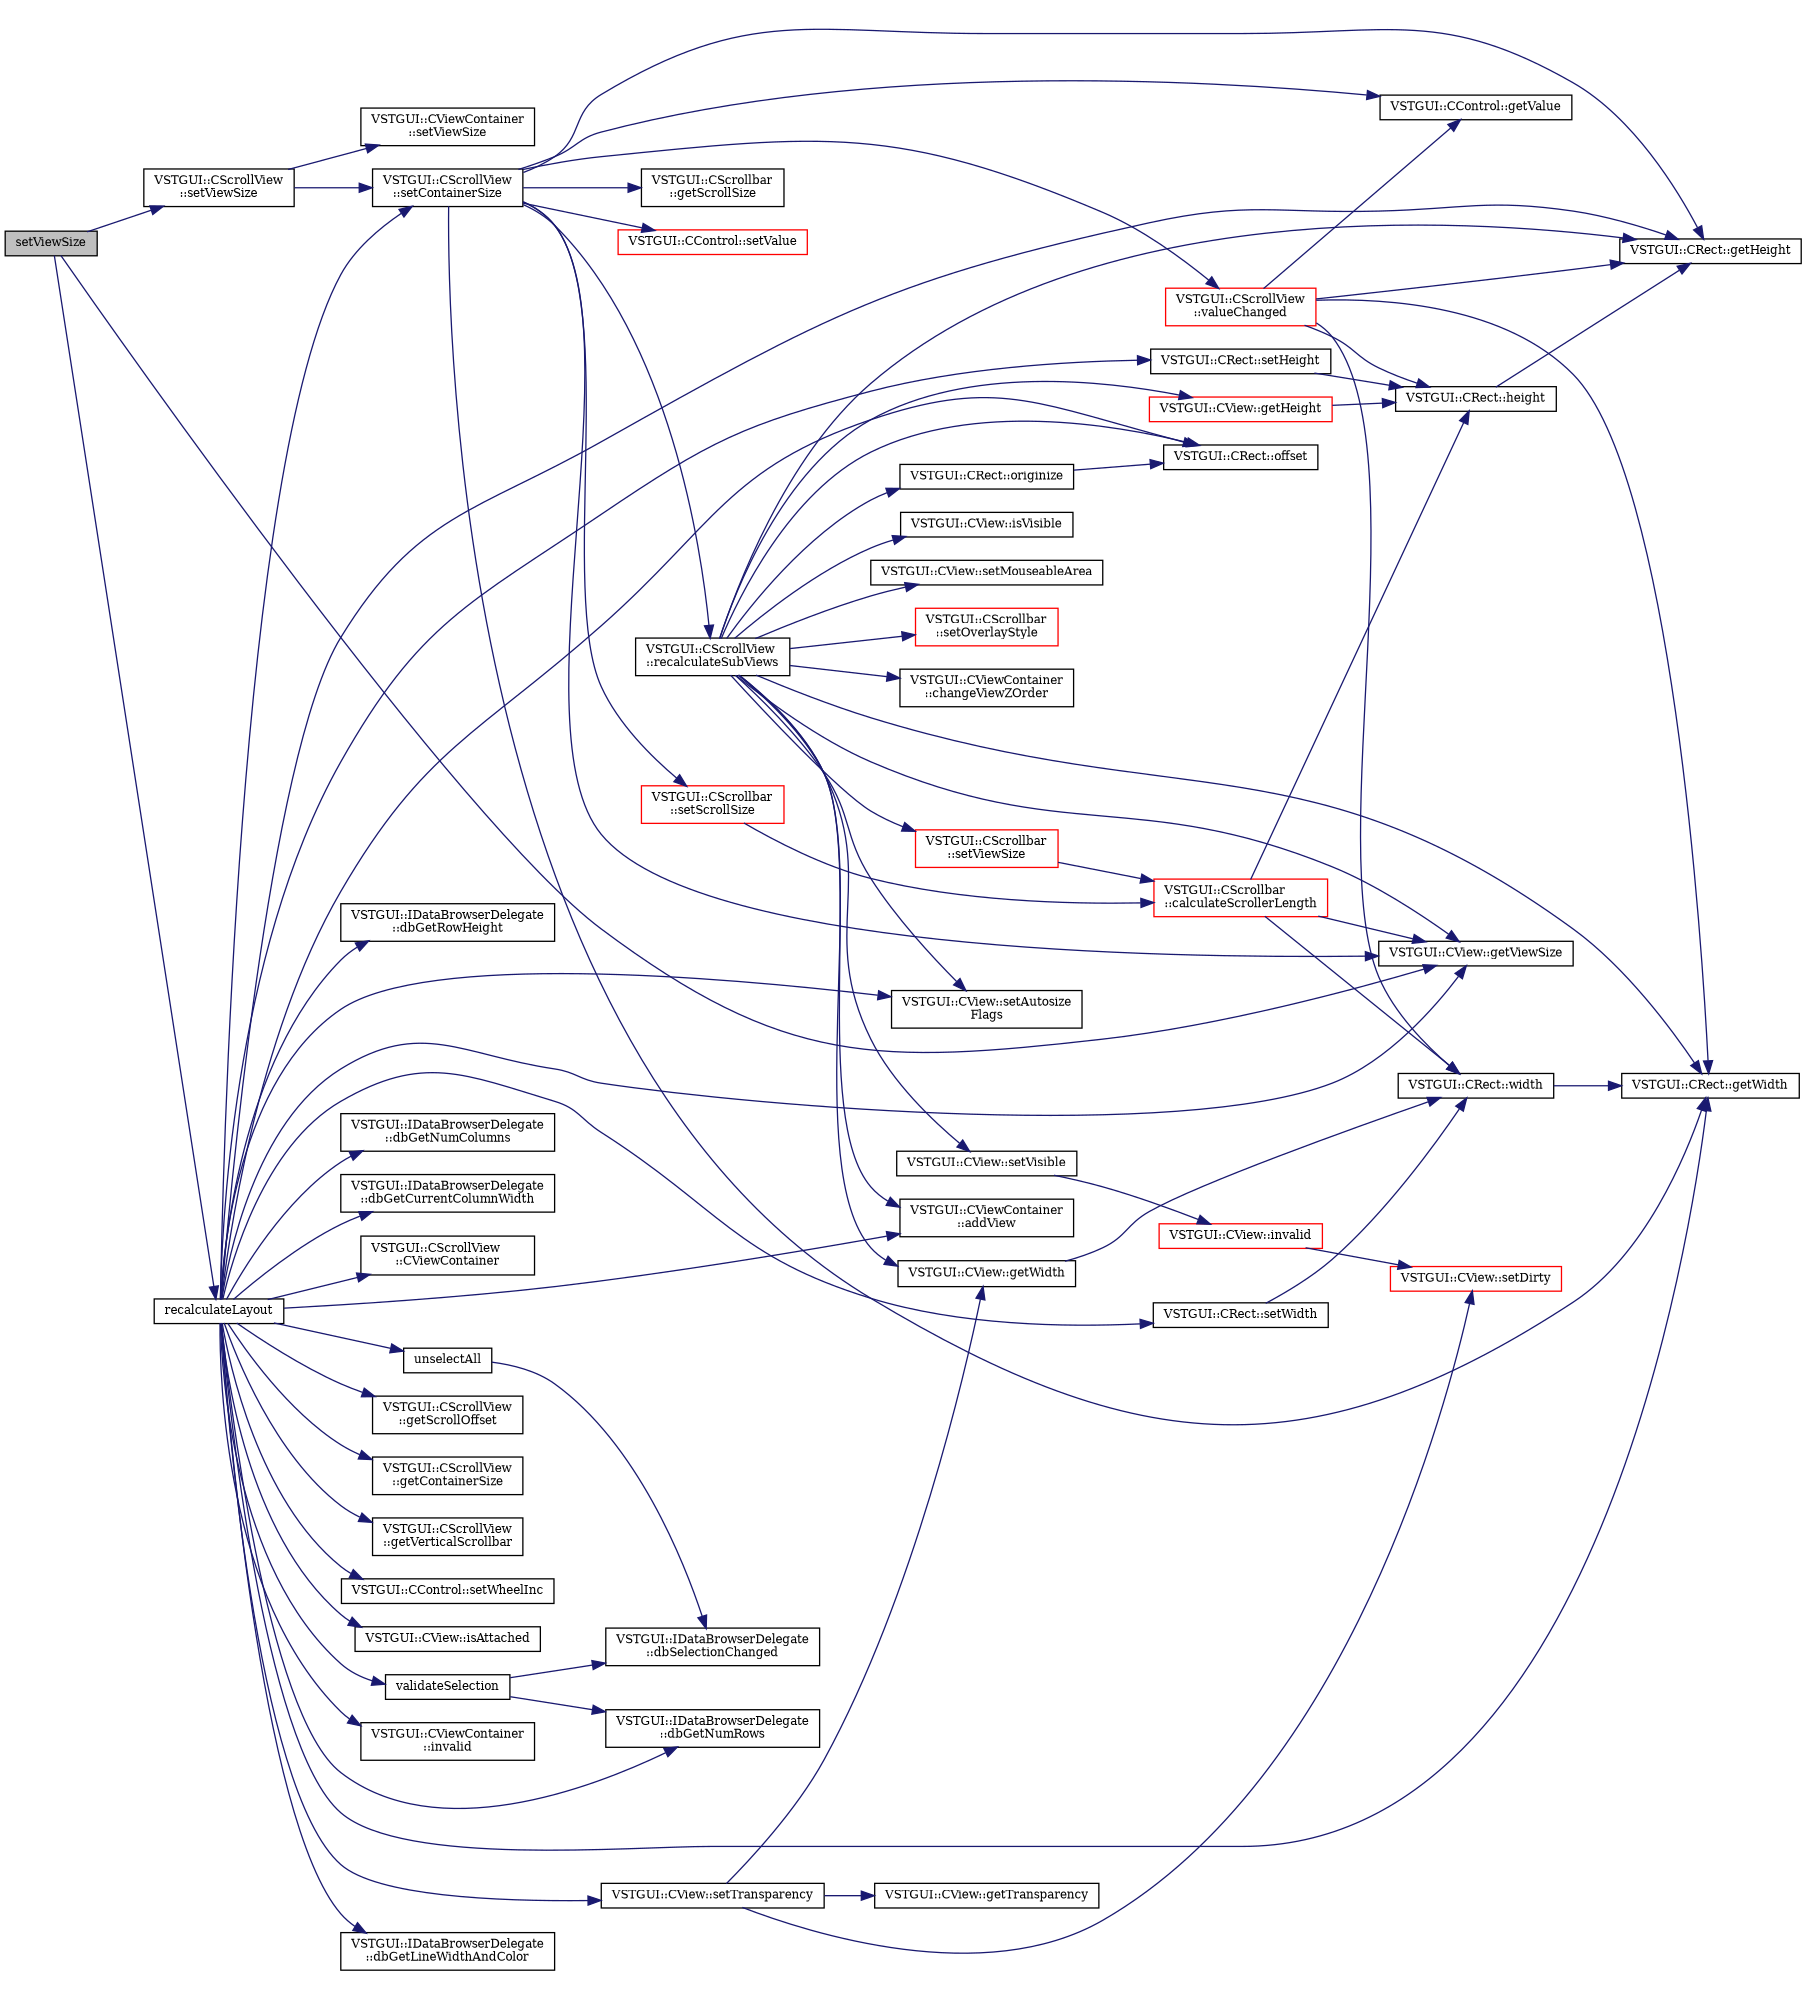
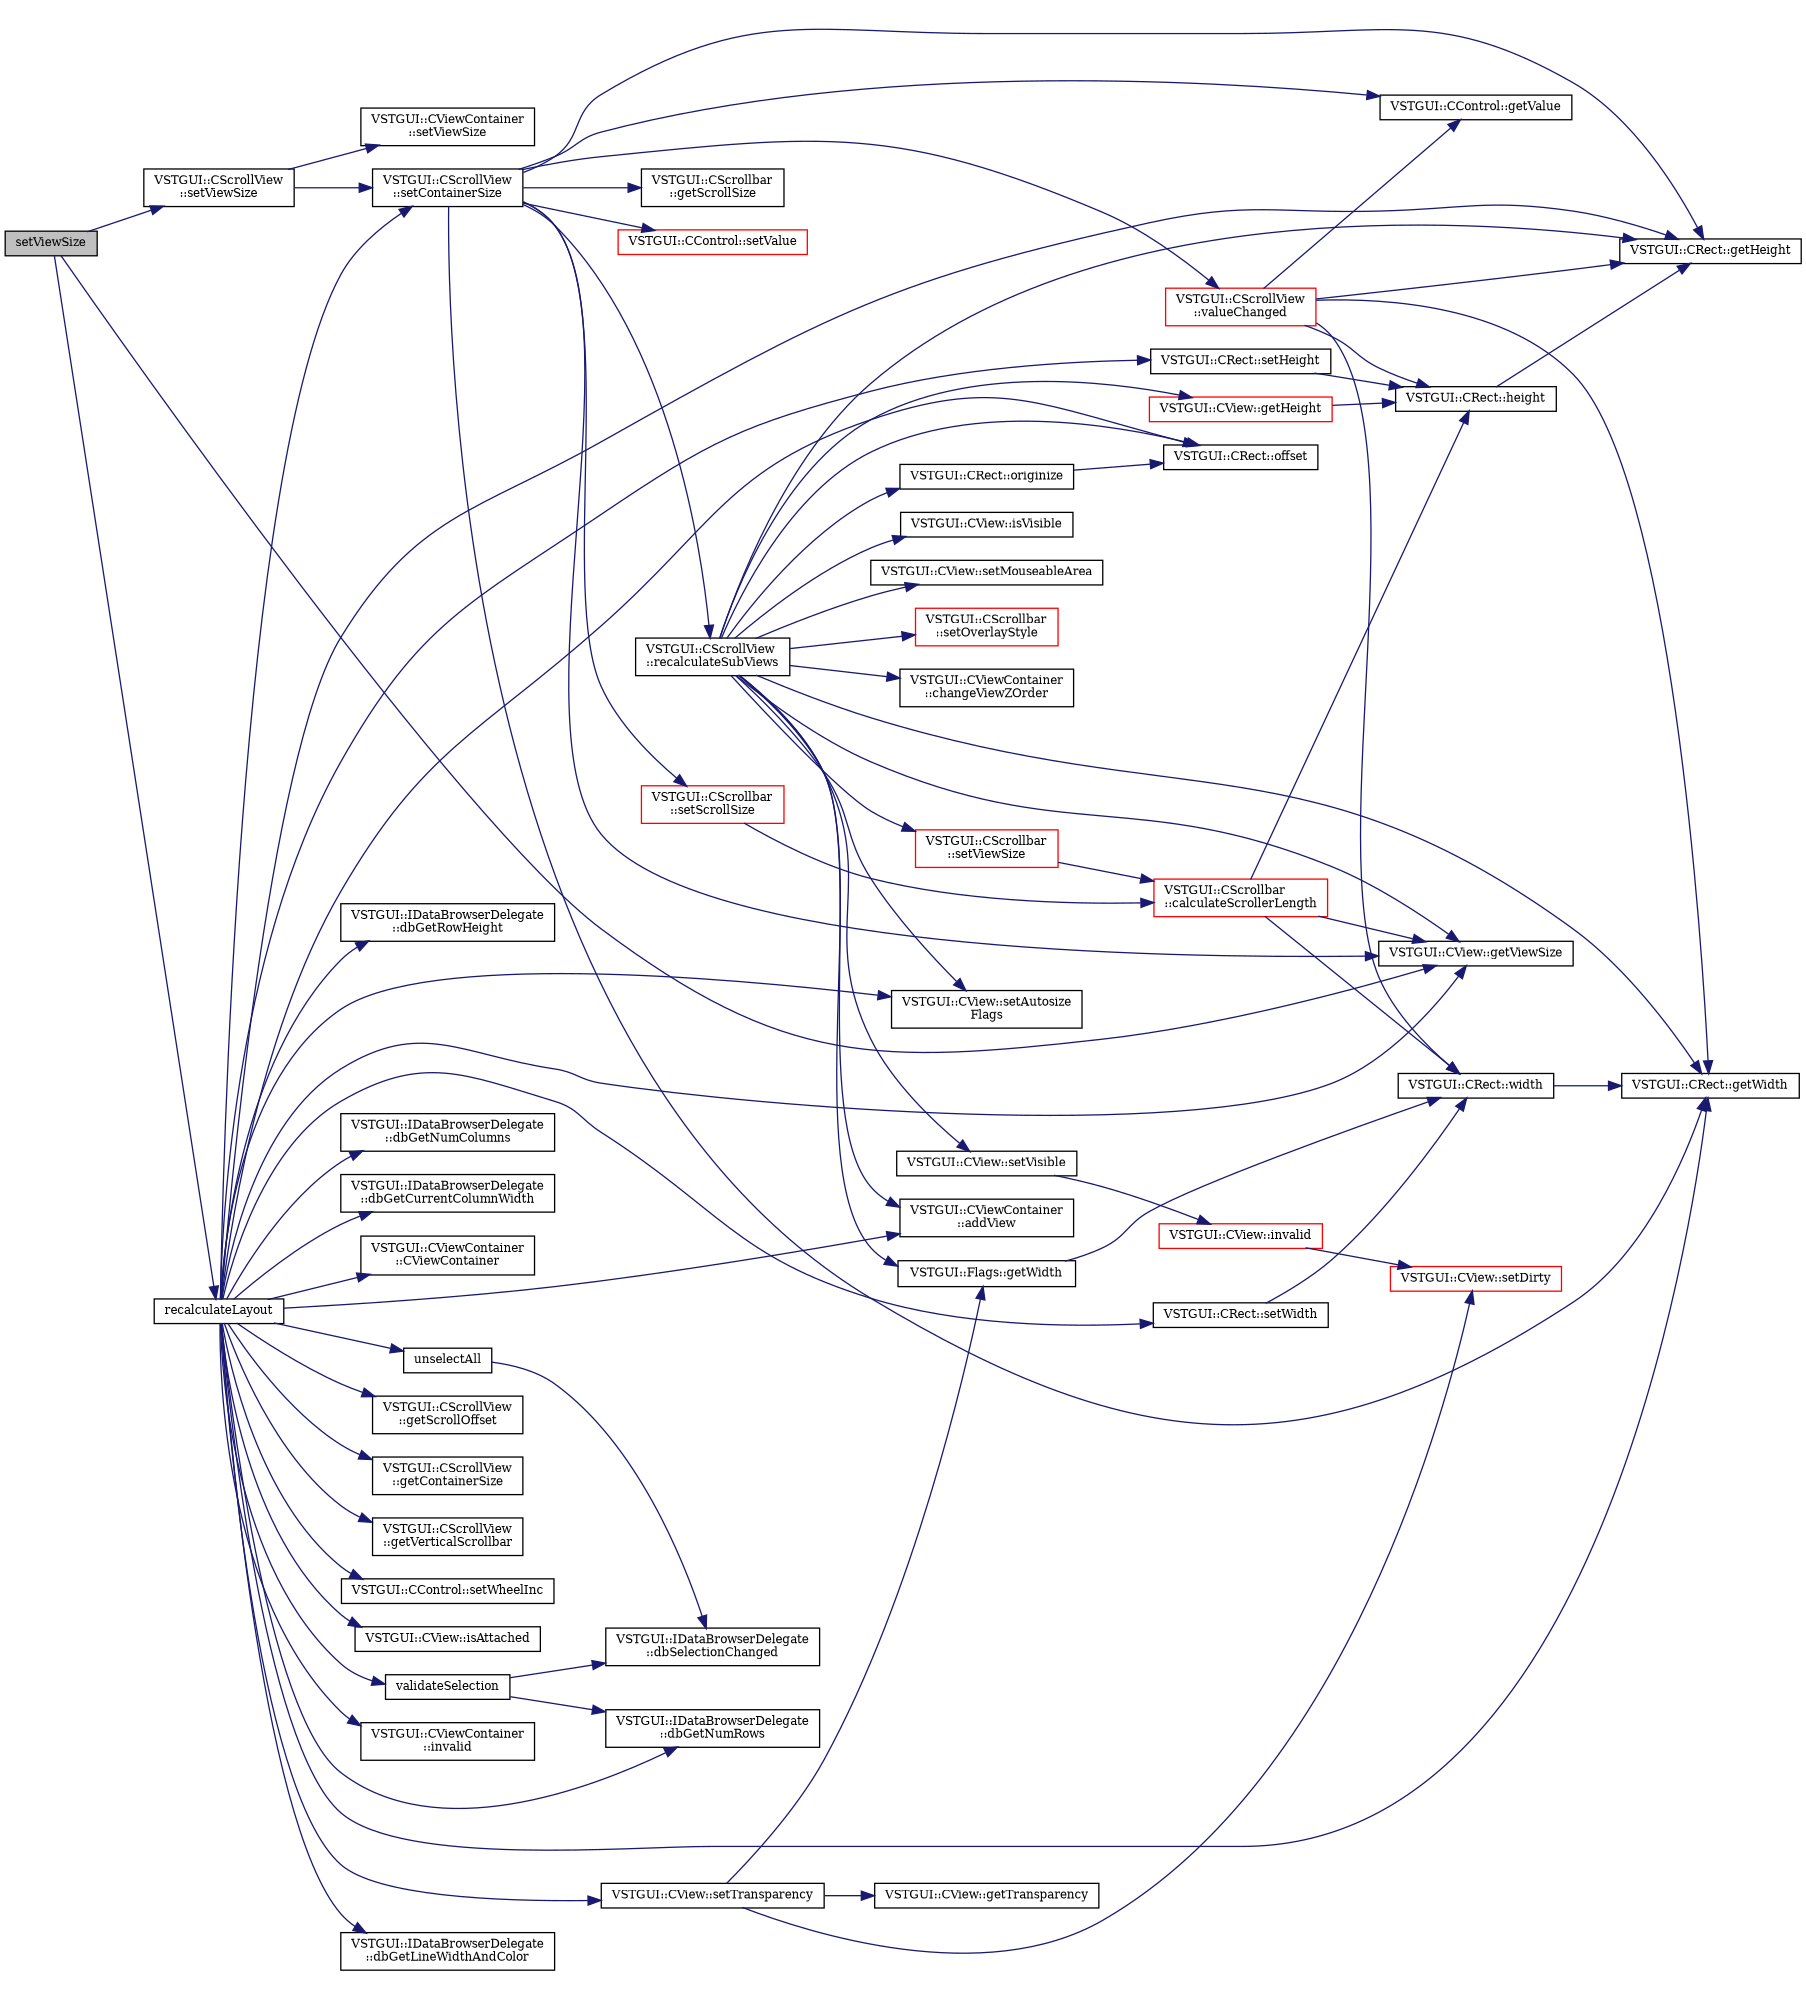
(448, 1256) -> (448, 1256)
(987, 1274) -> (987, 1274)
